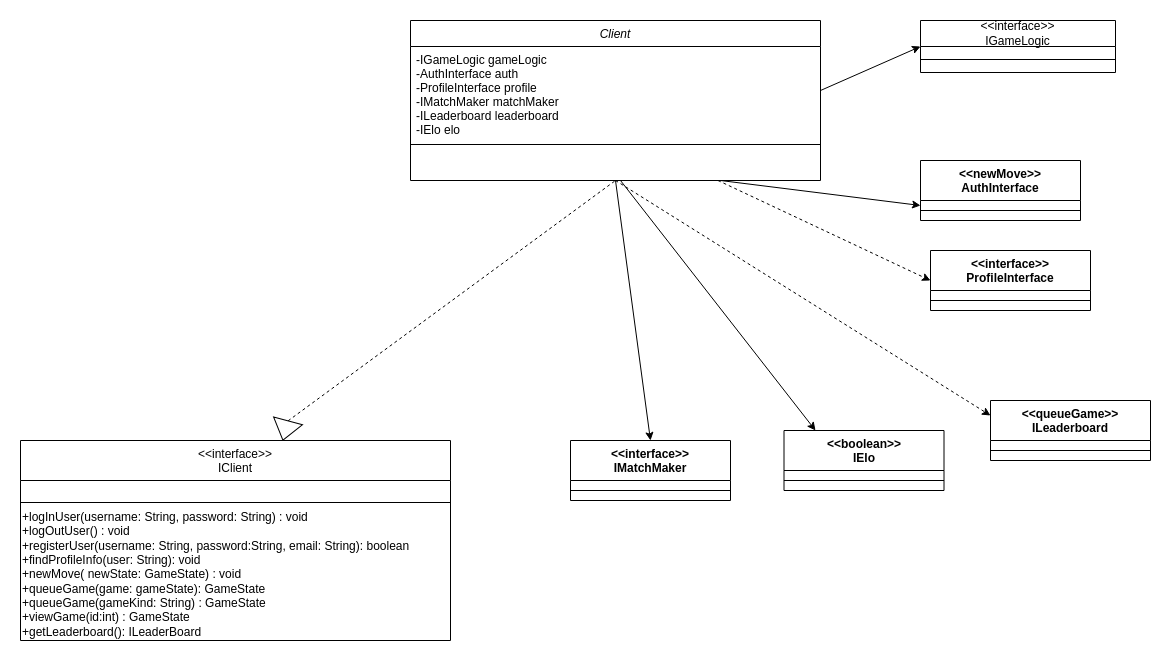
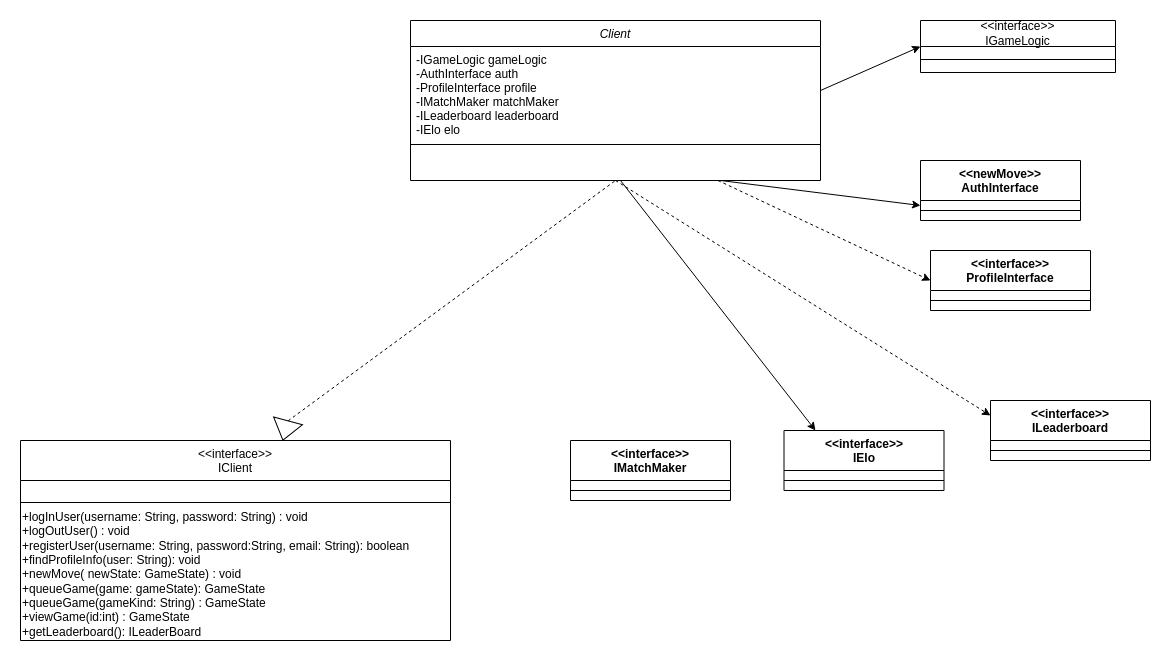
(633, 309) -> none
(1071, 422) -> (1071, 422)
(865, 452) -> (865, 452)
